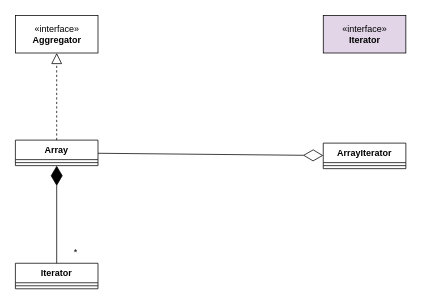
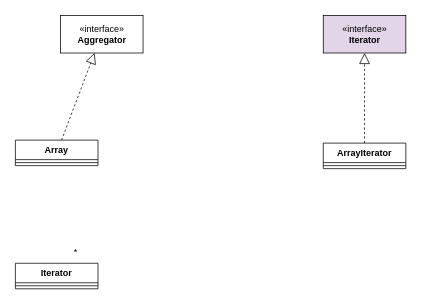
(57, 34) -> (102, 34)
none -> (364, 104)
(200, 154) -> none
(57, 224) -> none
